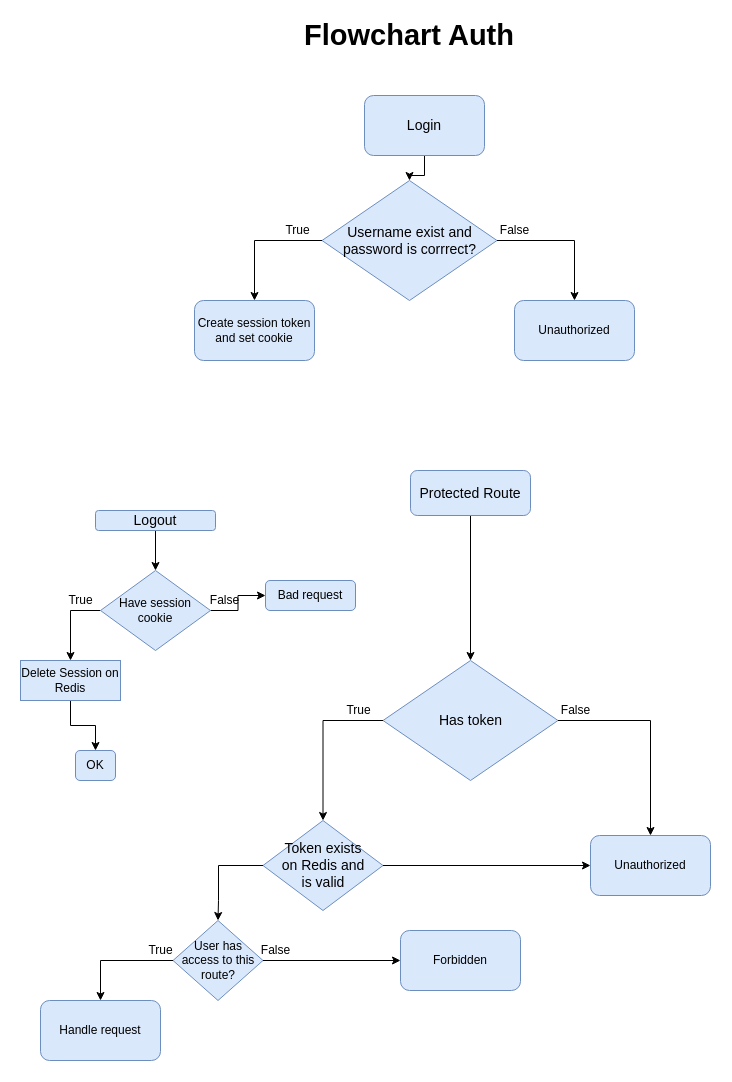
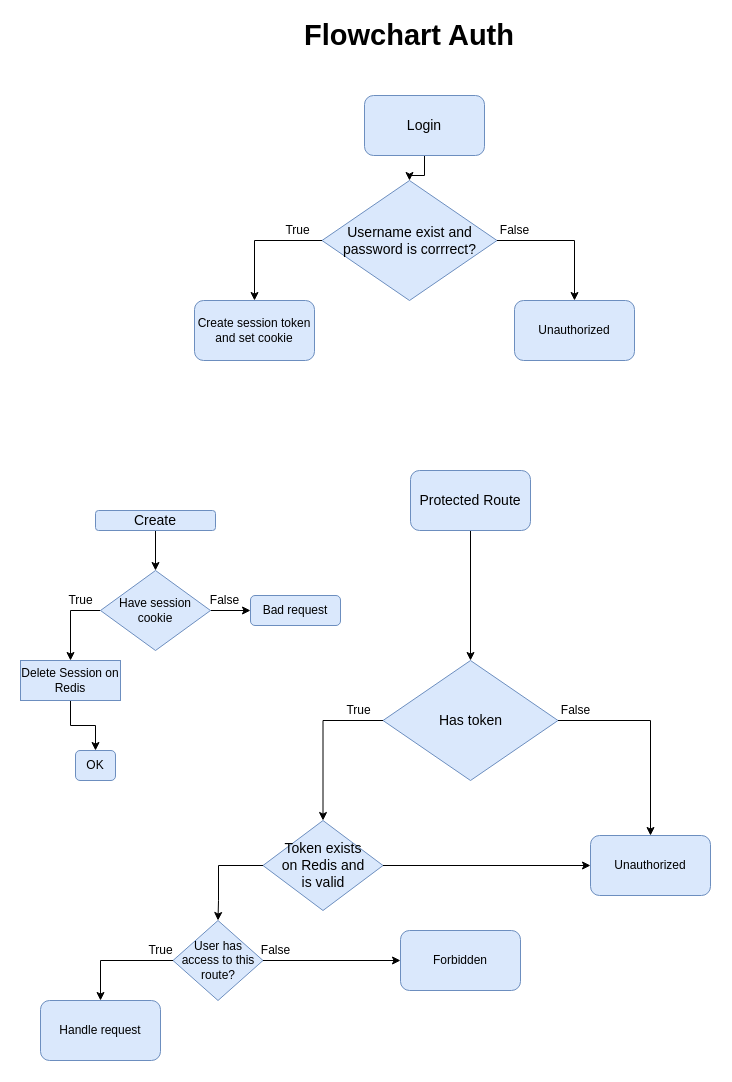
(471, 493) -> (471, 501)
(156, 521) -> (156, 521)
(311, 596) -> (296, 611)
